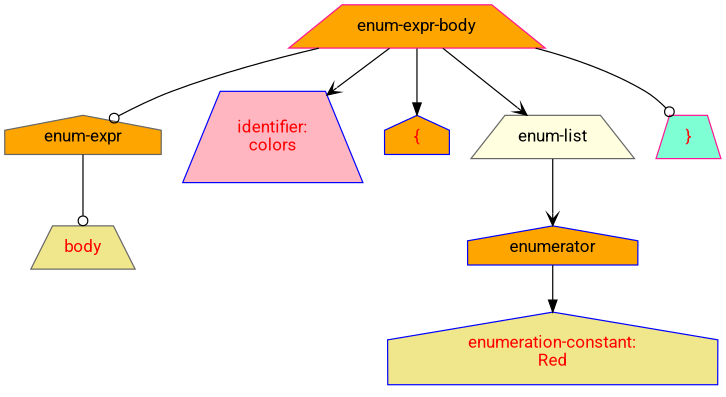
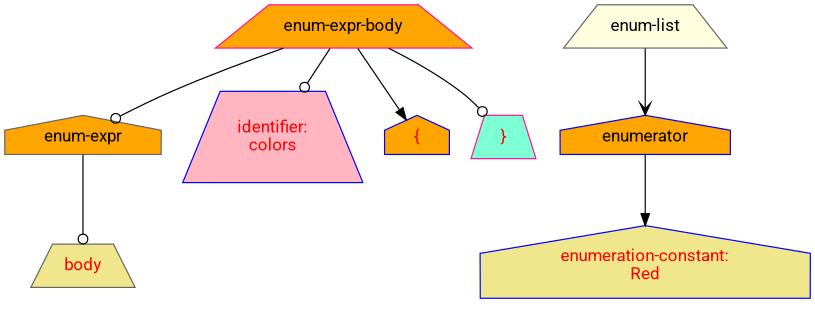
(363, 68) -> (319, 66)
(480, 78) -> none
